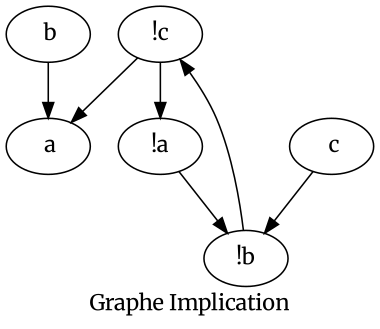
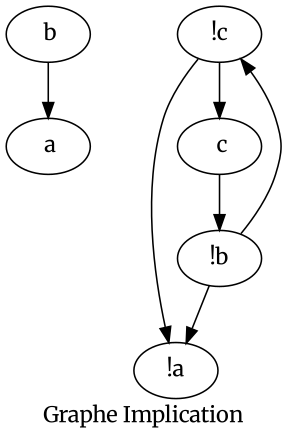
(110, 85) -> (220, 83)
(198, 196) -> (201, 307)
